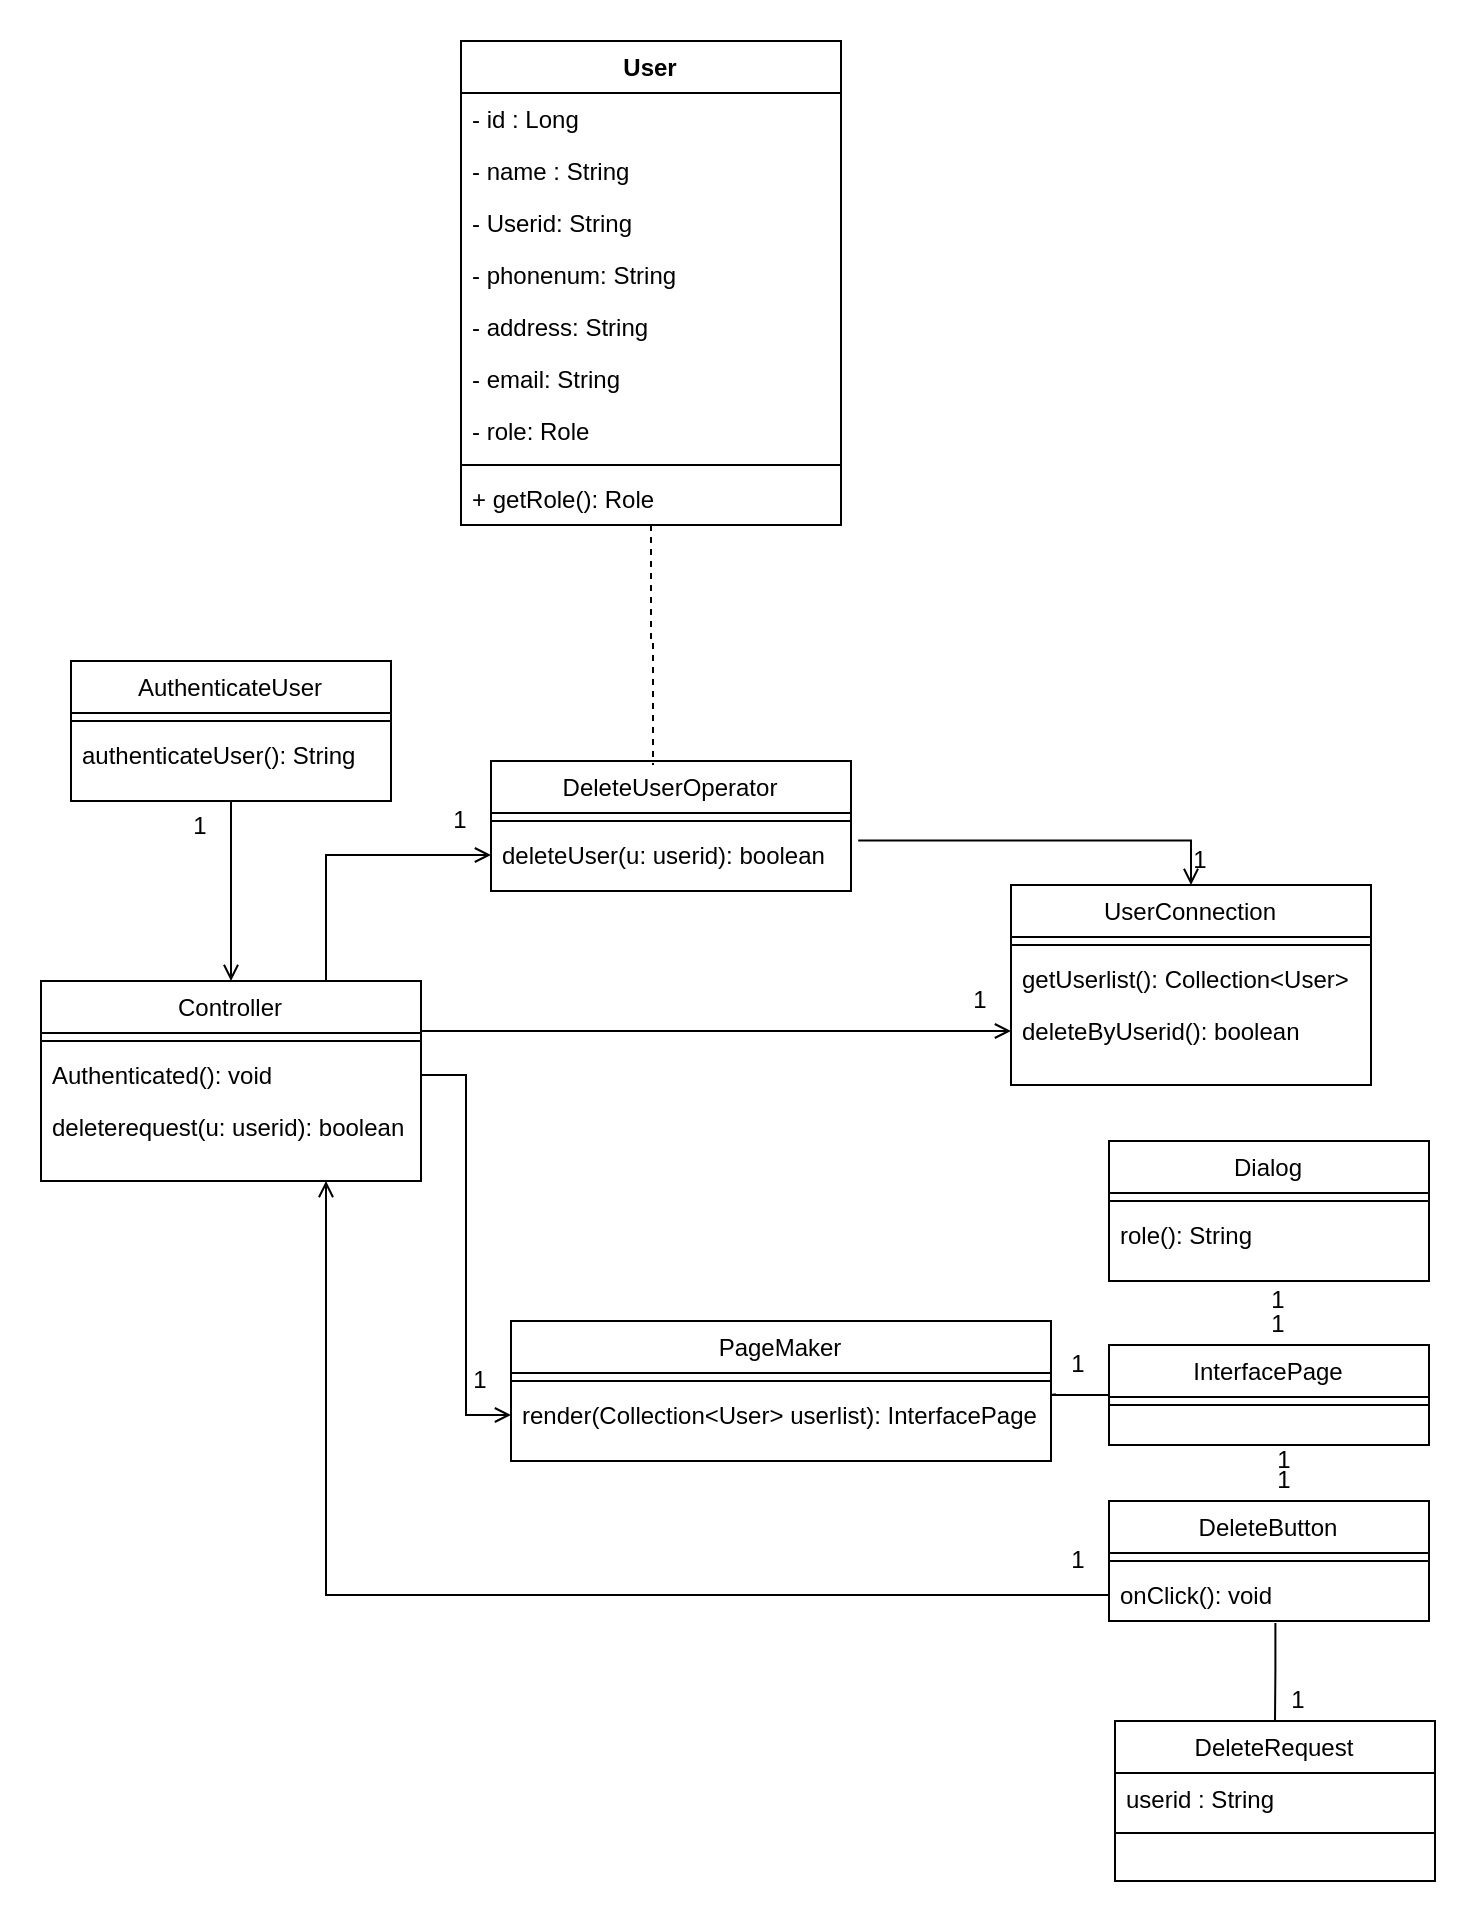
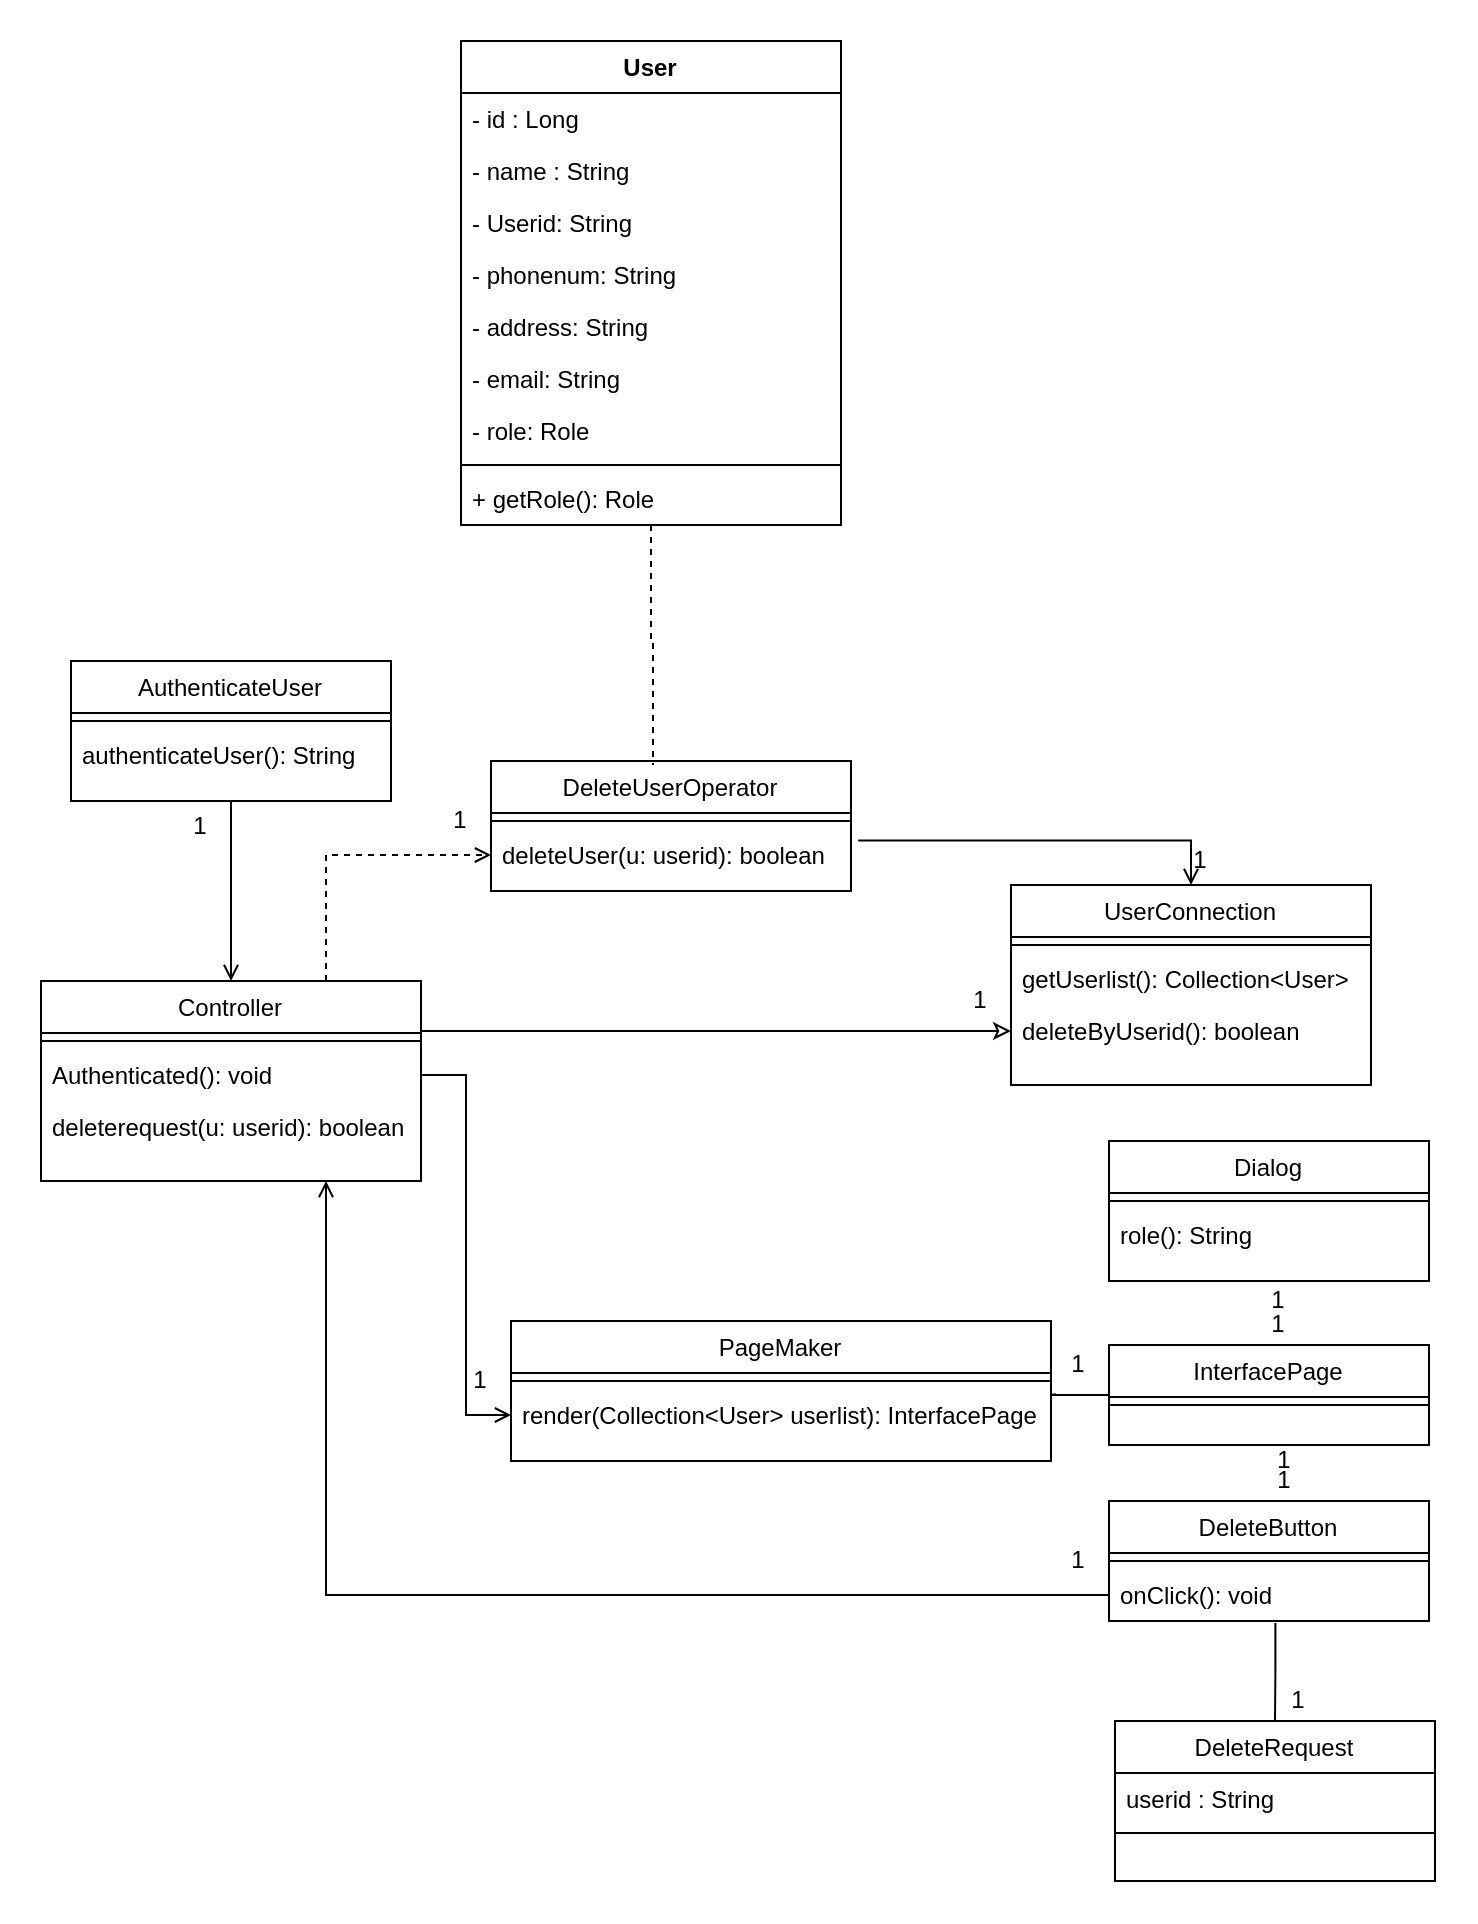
(345, 855) -> (345, 855)
(1000, 1031) -> (996, 1031)
